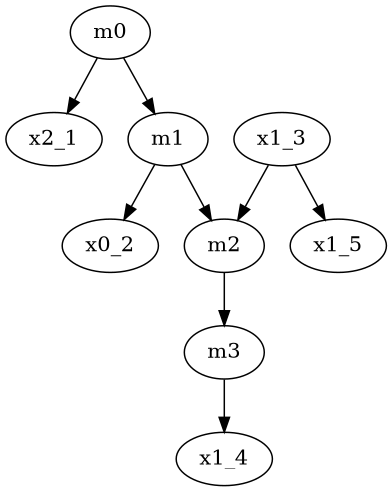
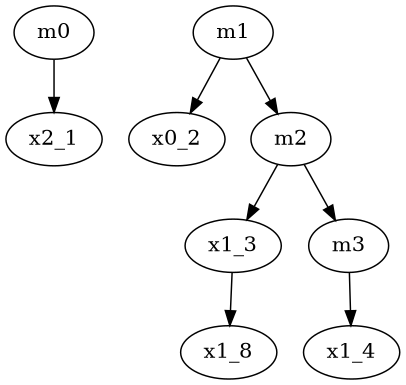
(136, 79) -> none
(257, 186) -> (266, 186)
(338, 246) -> (229, 352)
